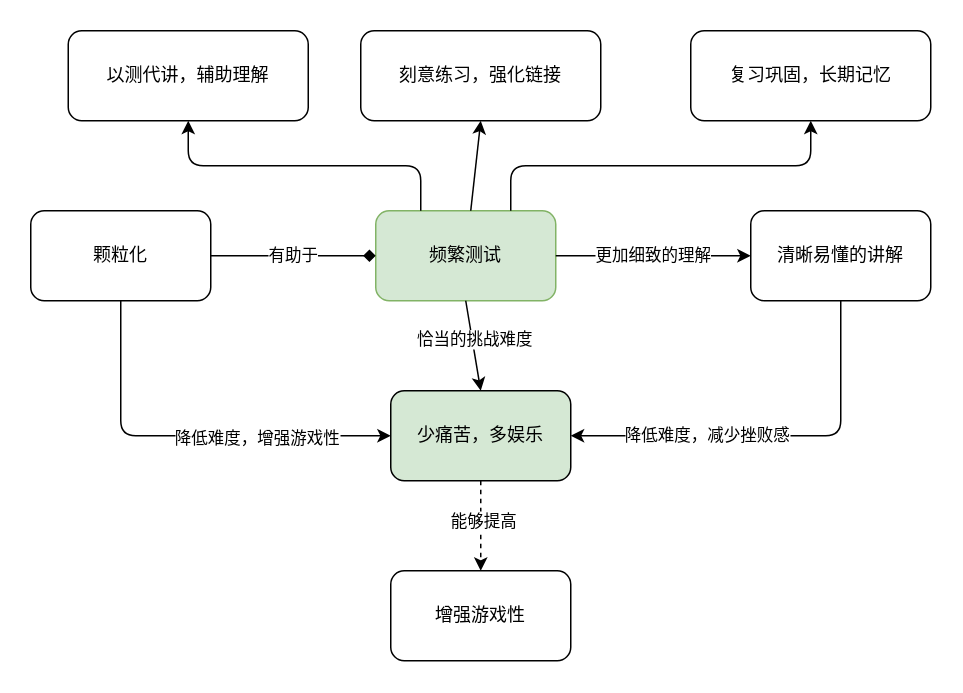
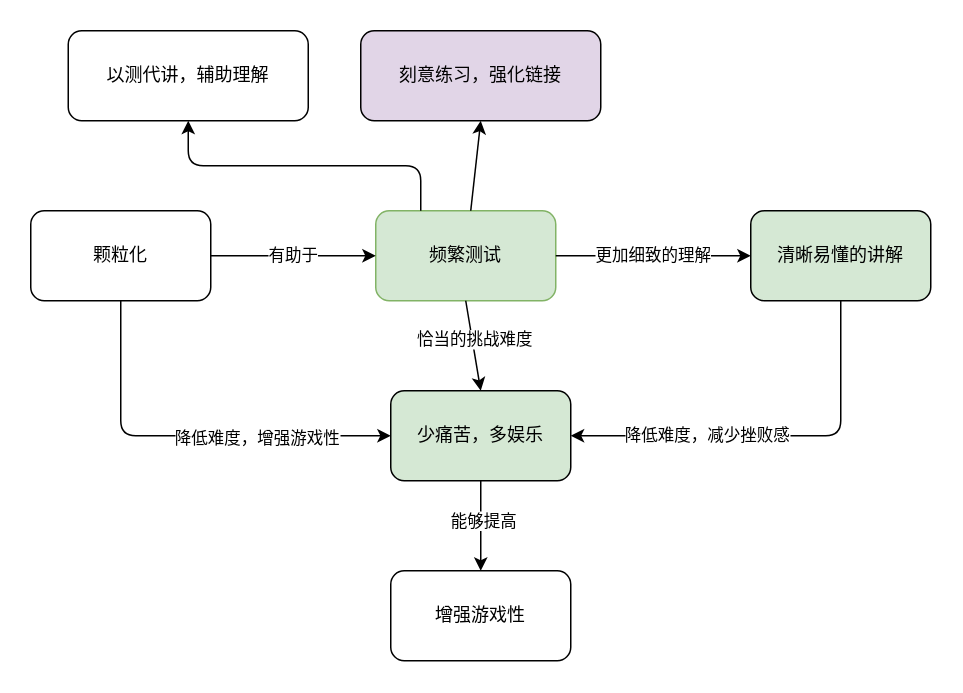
(481, 76) -> (481, 76)
(811, 76) -> none
(656, 166) -> none
(363, 256) -> (364, 256)
(841, 256) -> (841, 256)
(481, 545) -> (481, 545)
